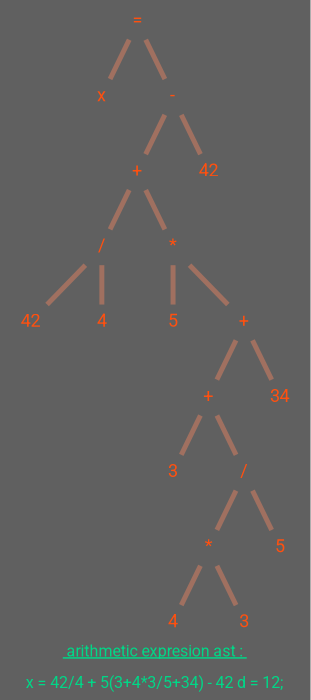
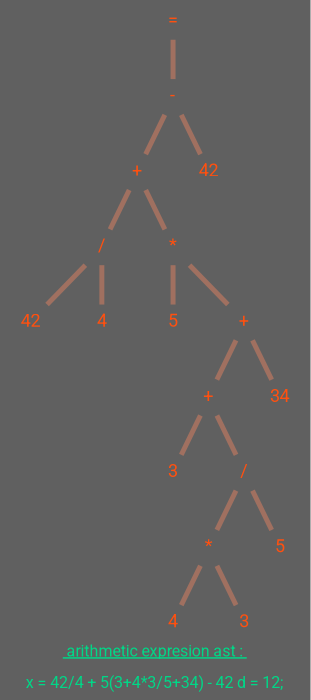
(102, 97) -> none
